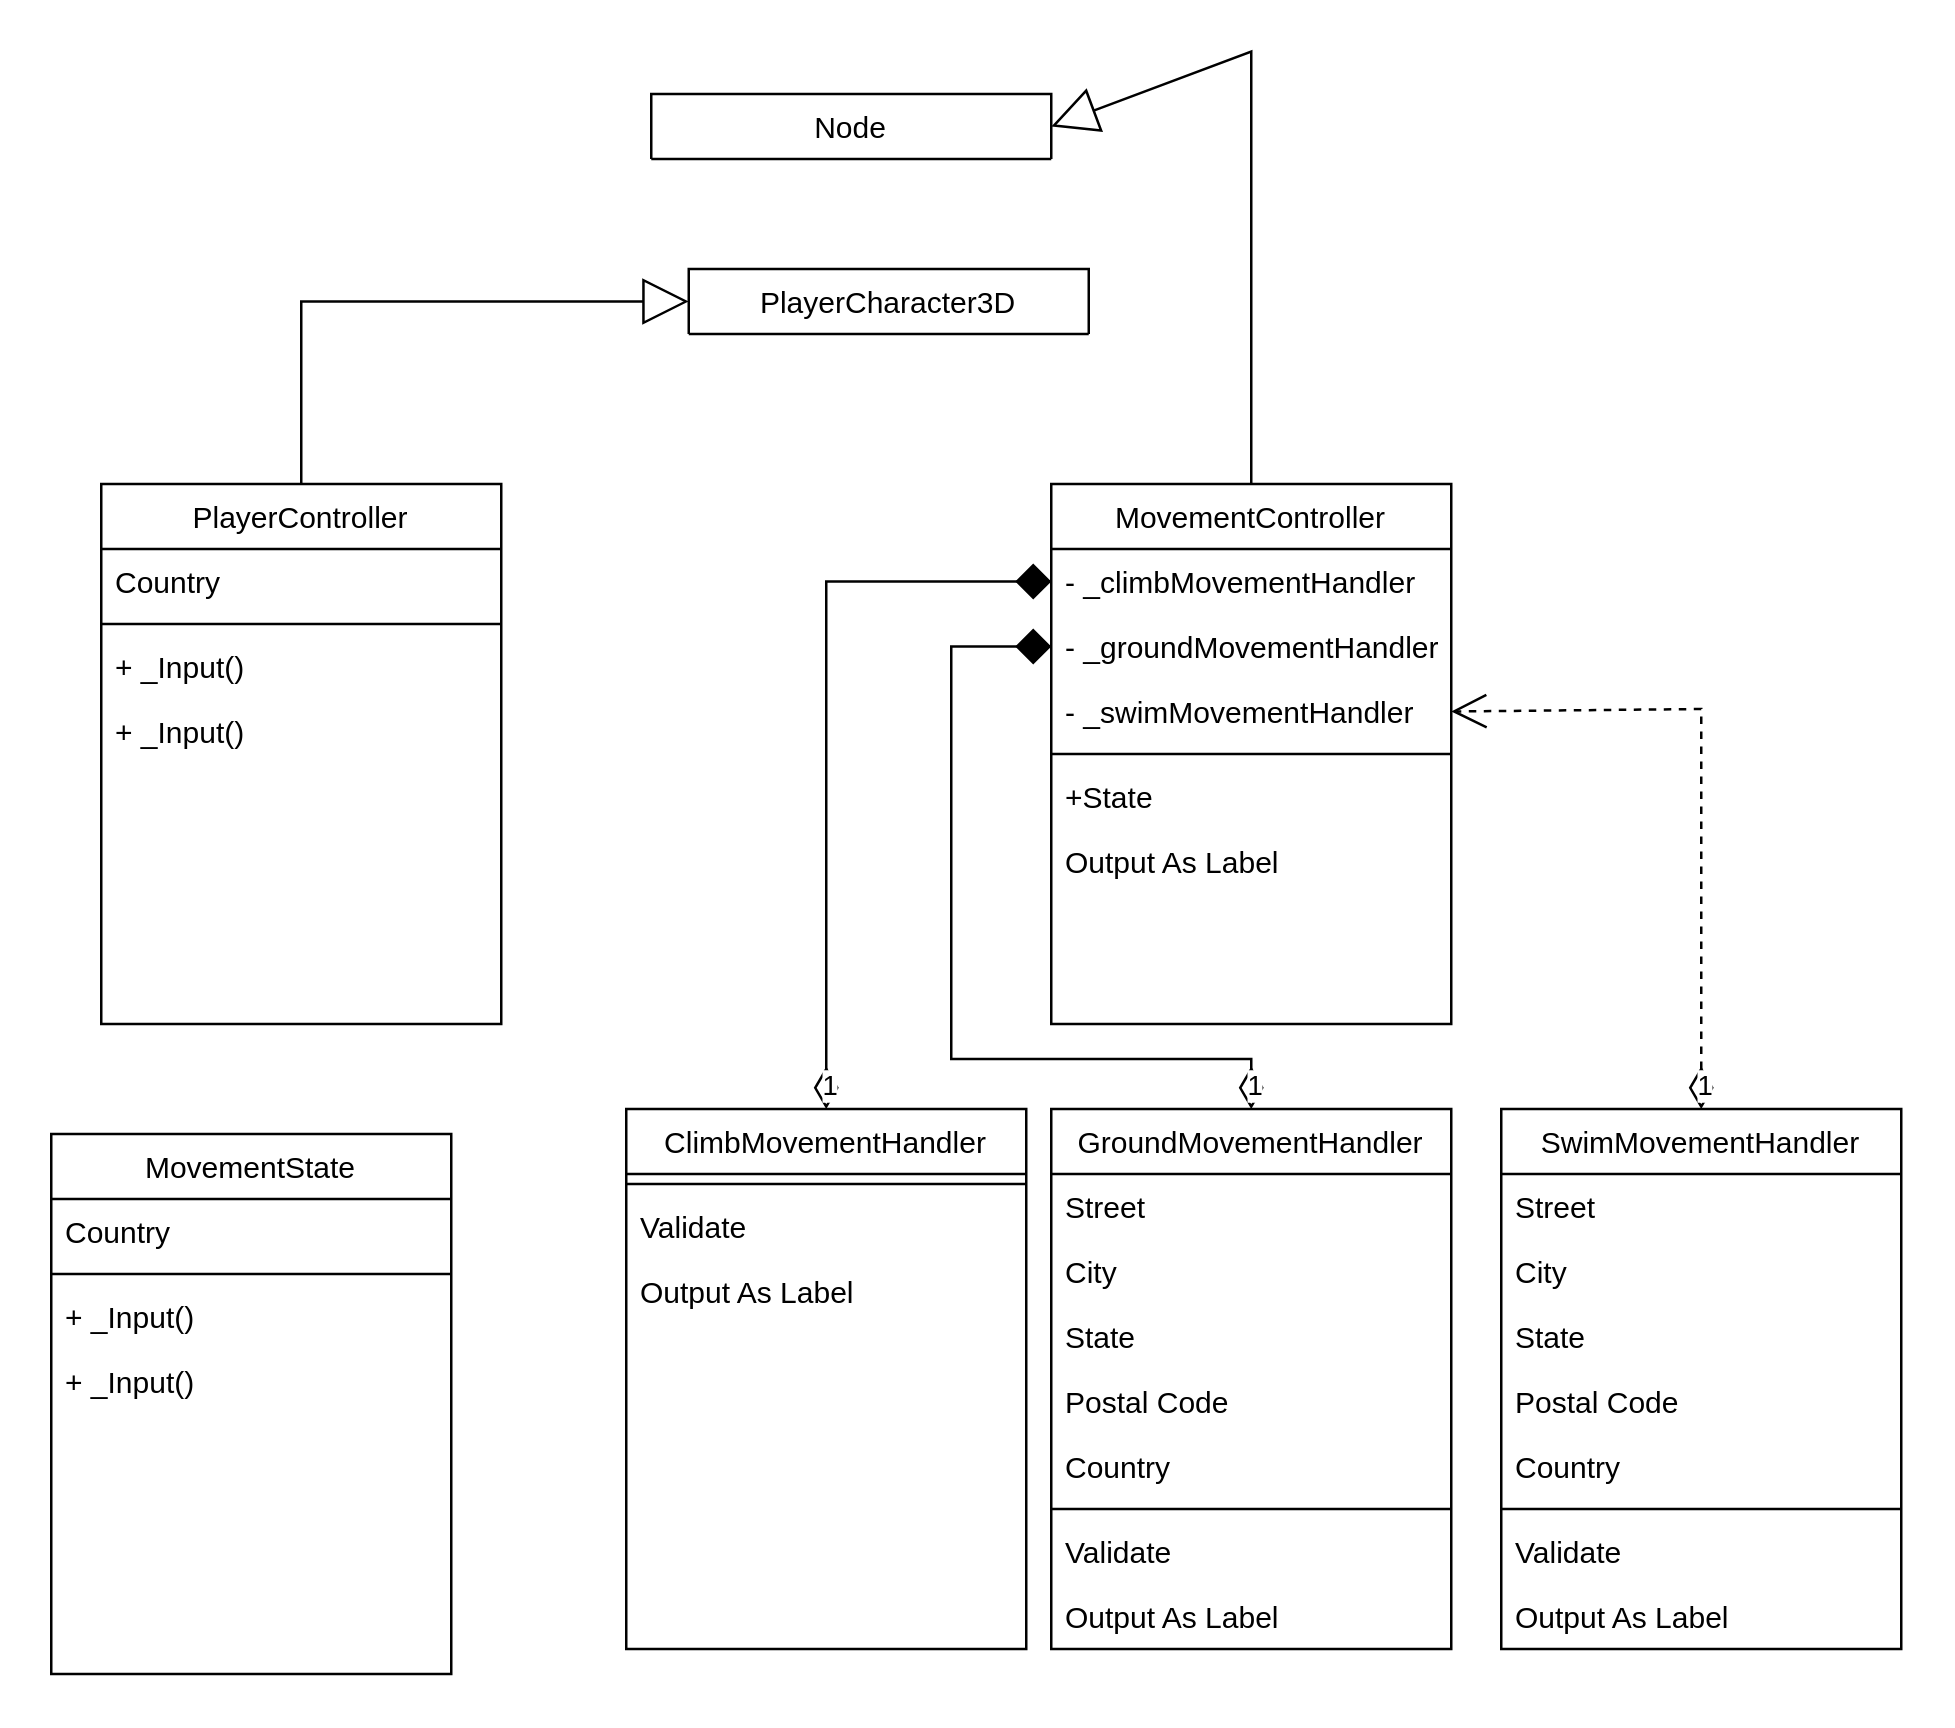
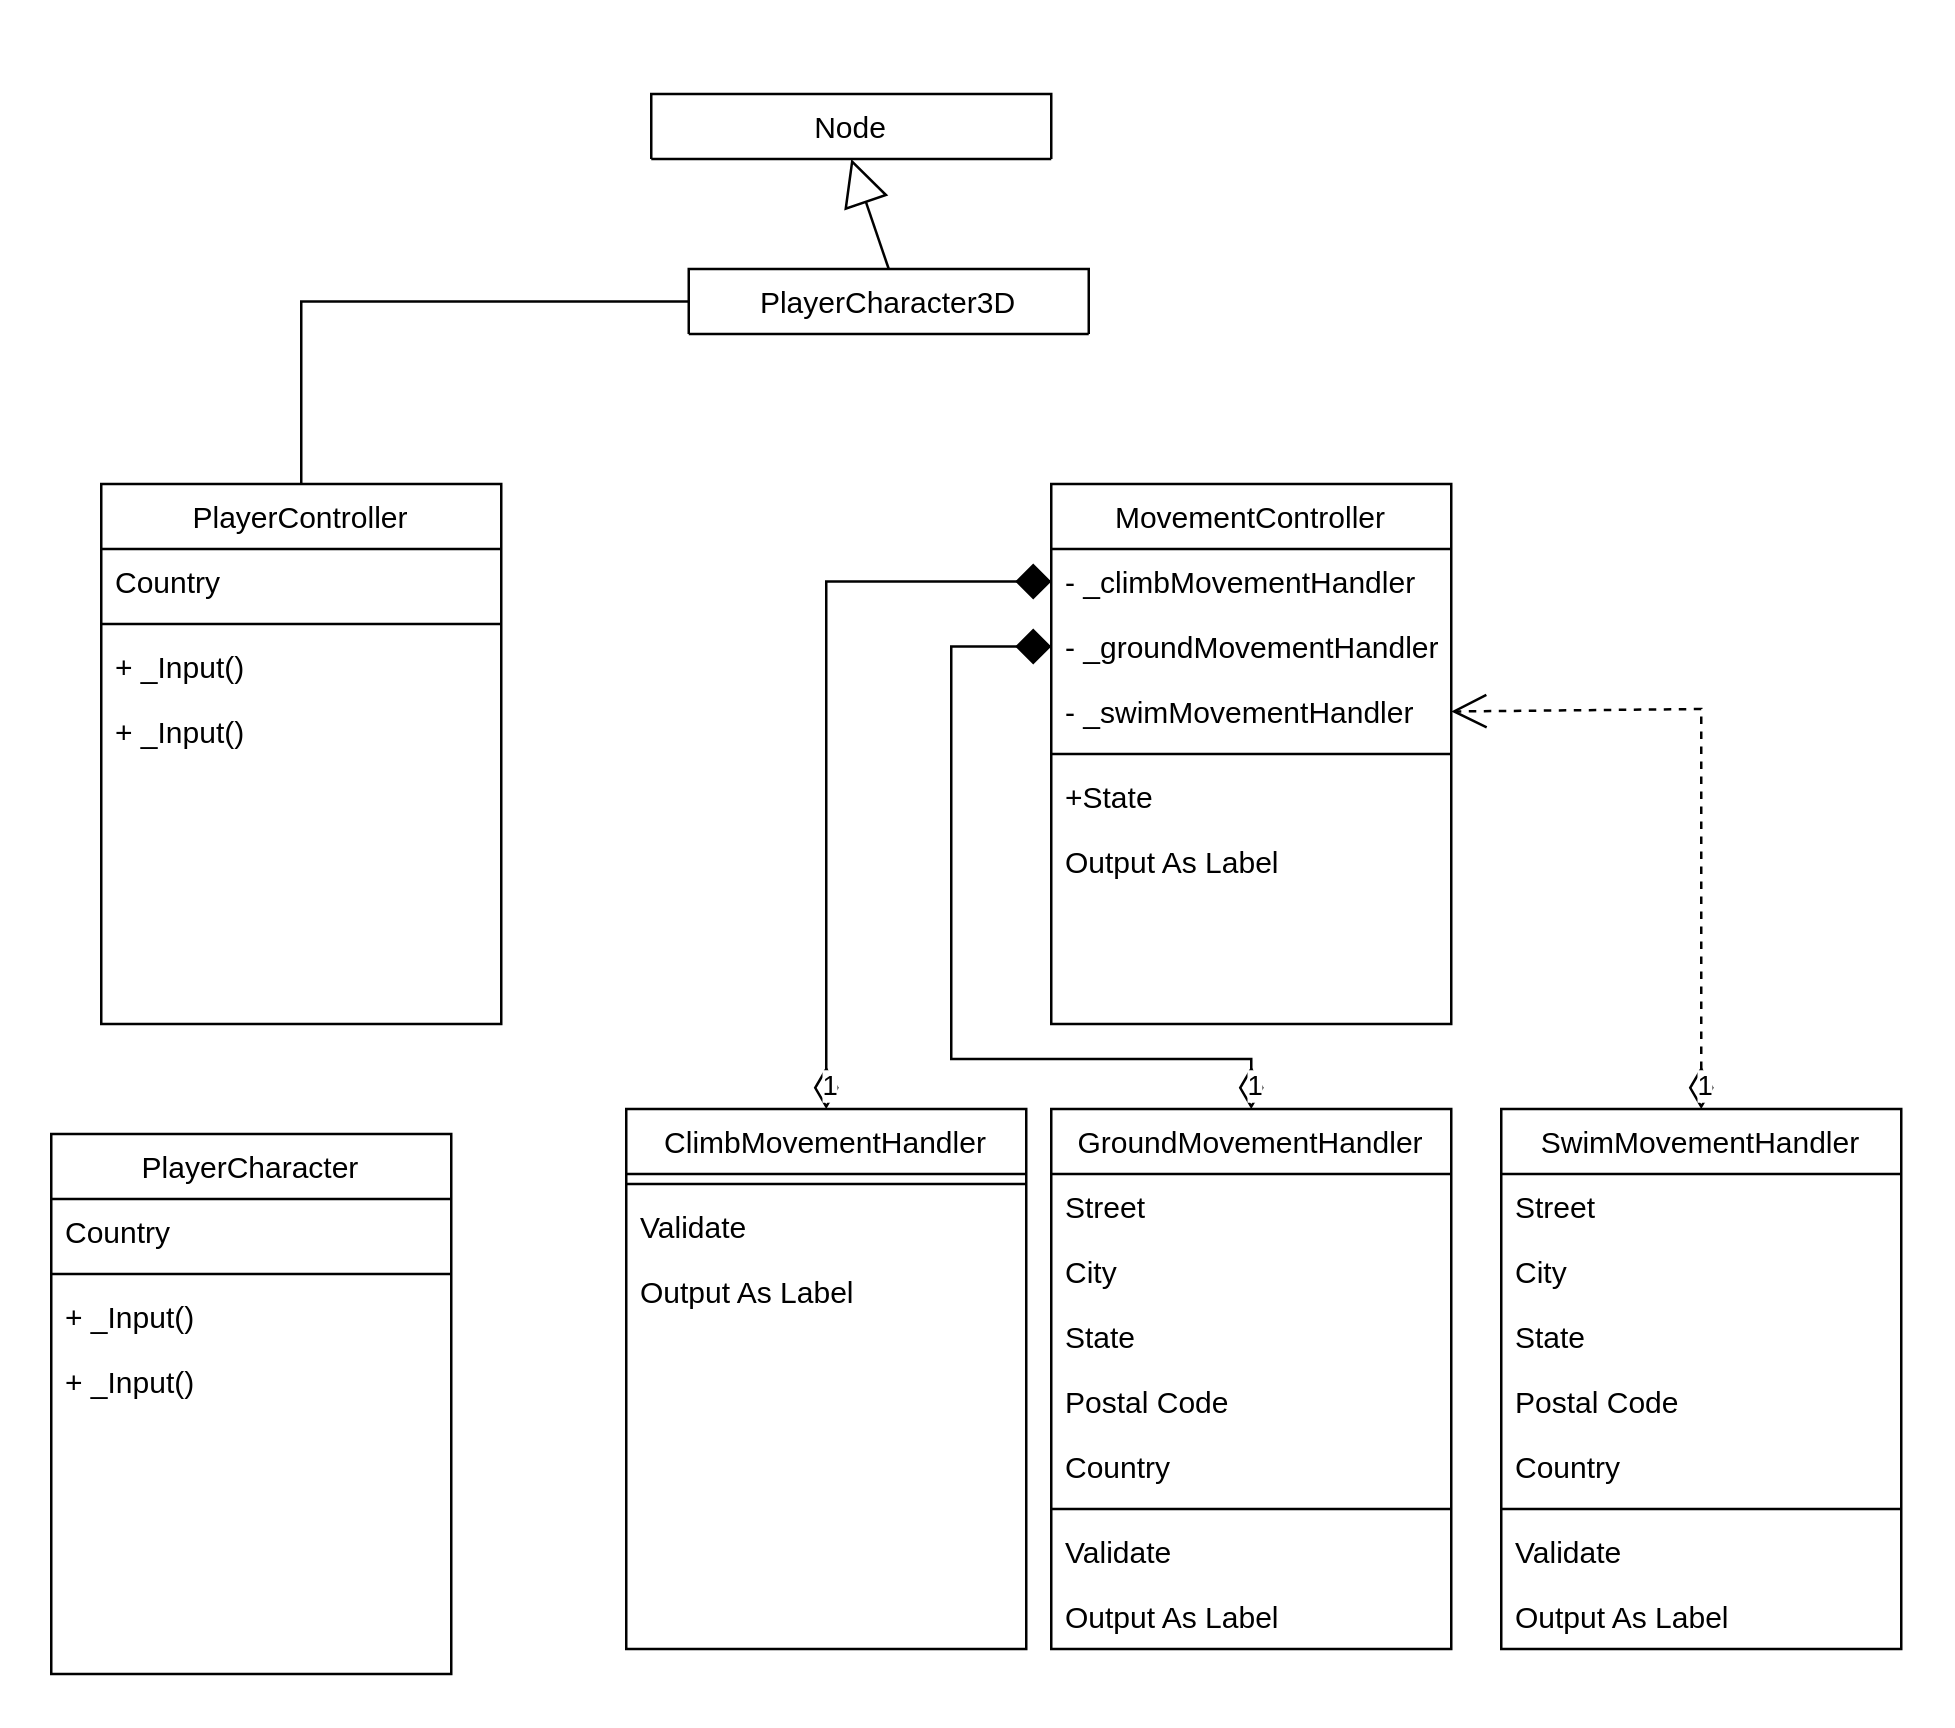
(1251, 183) -> none
none -> (877, 235)
(641, 301) -> (663, 301)
(250, 1168) -> (250, 1168)
